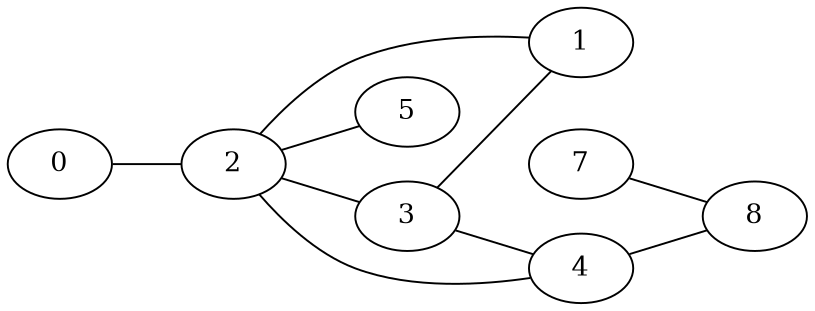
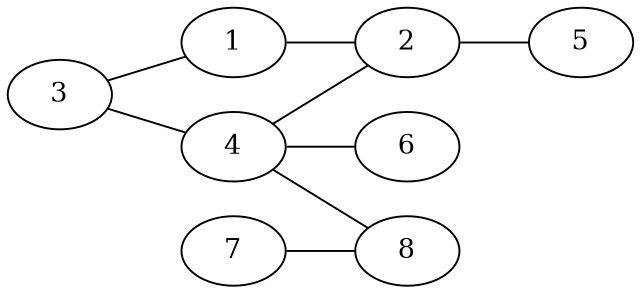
none -> (407, 147)
(60, 164) -> none
(321, 190) -> none
